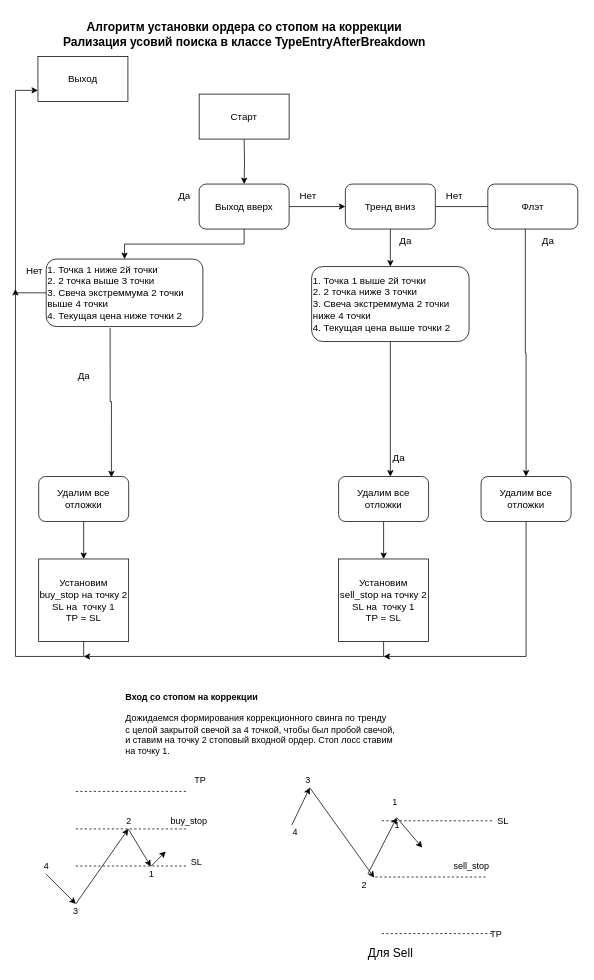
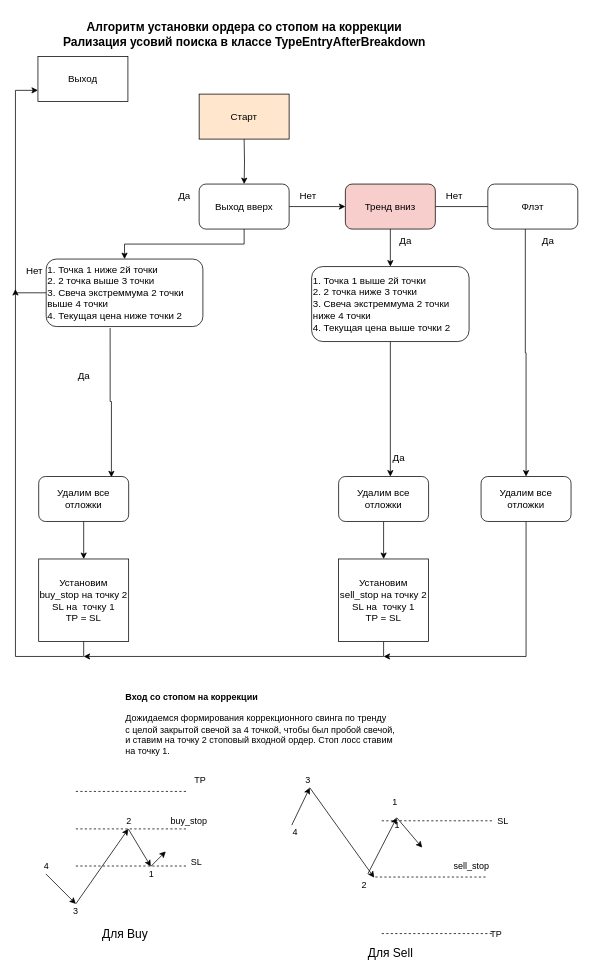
(244, 117) -> (244, 117)
(390, 207) -> (390, 207)
none -> (125, 934)
